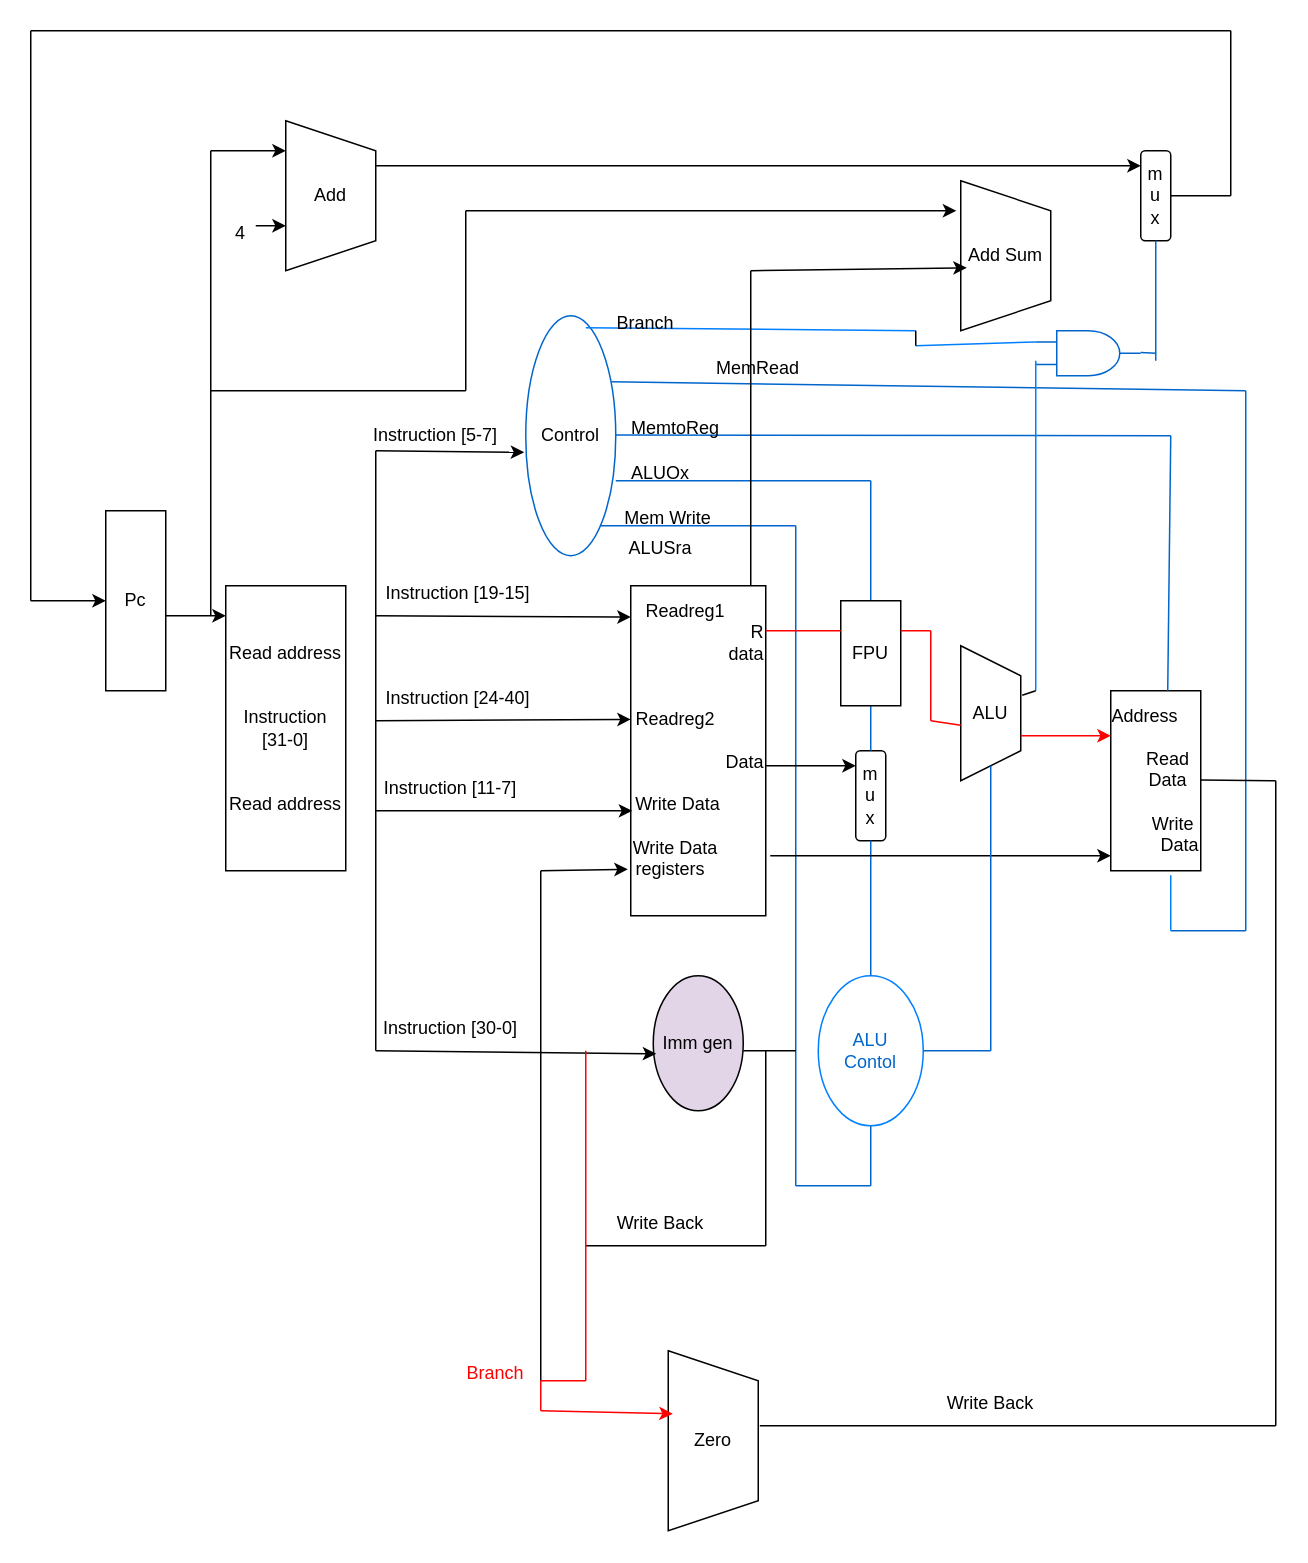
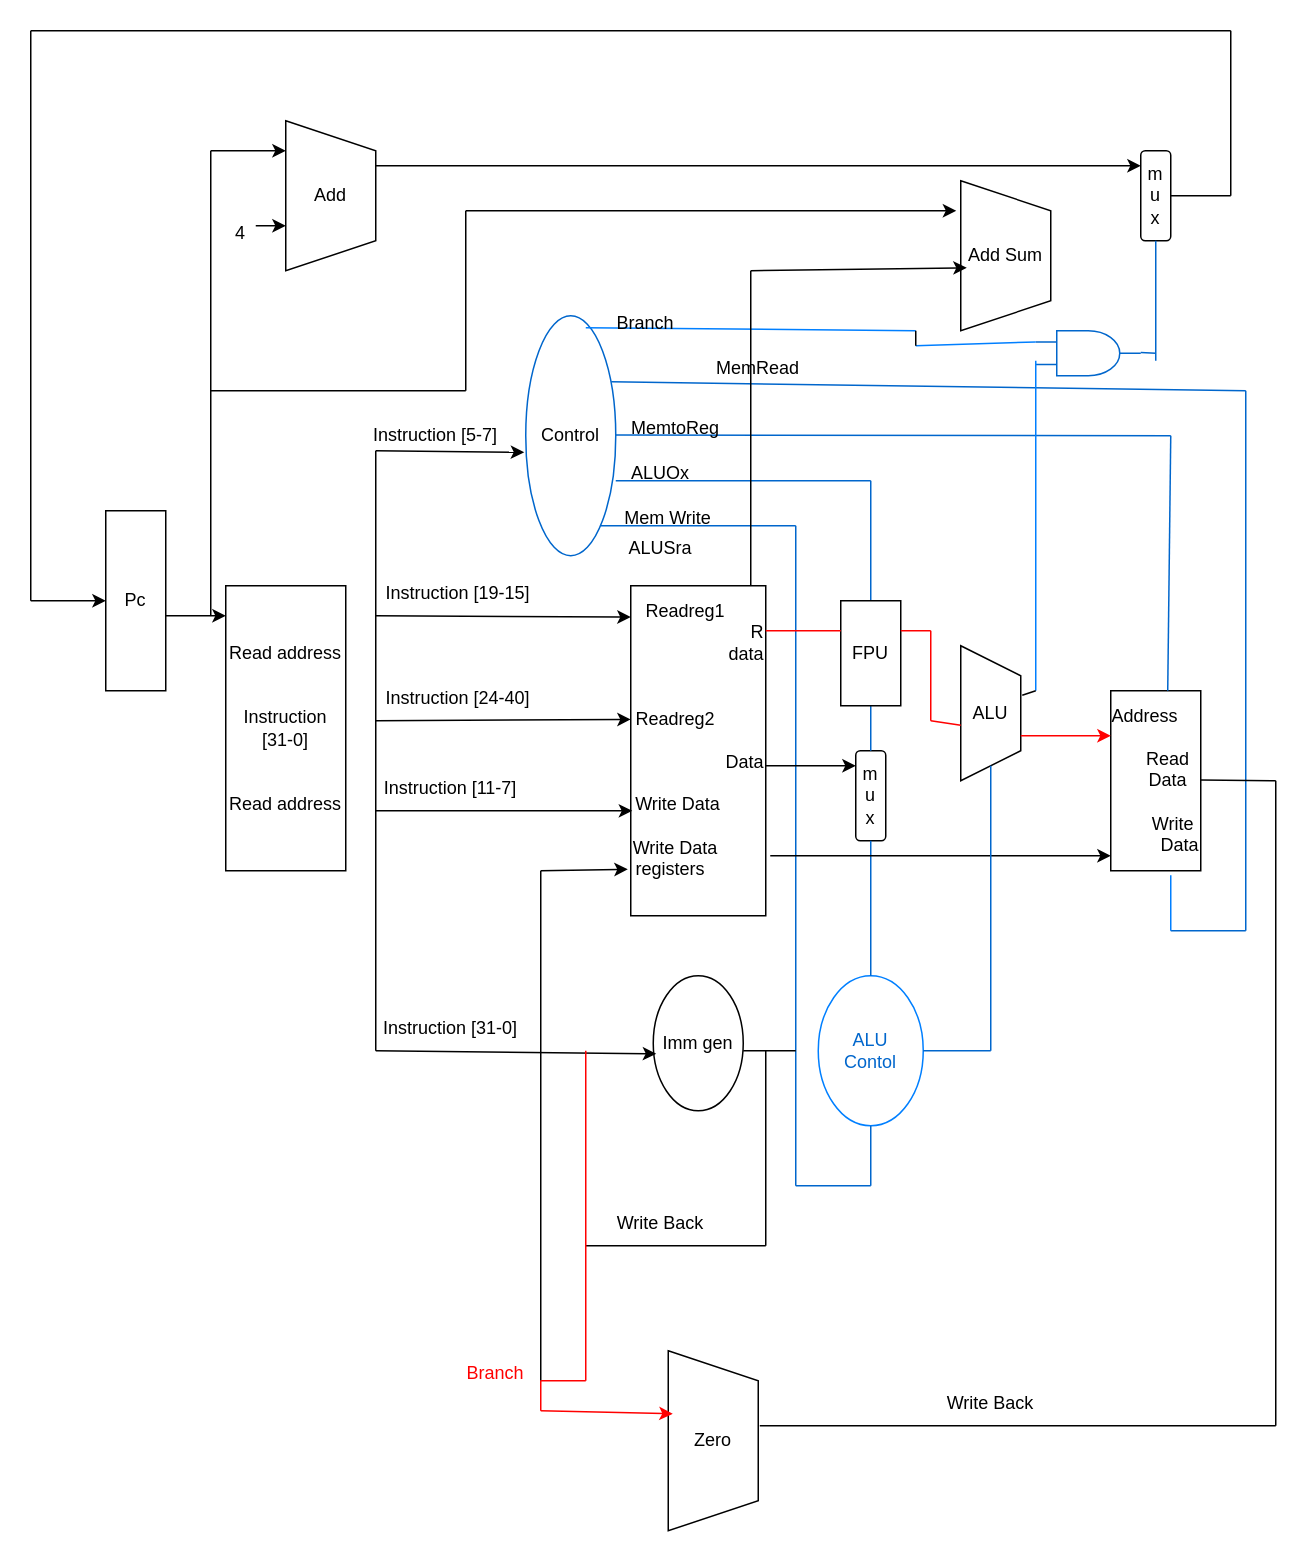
(451, 1028) -> (451, 1028)
(698, 1043) -> (698, 1043)
